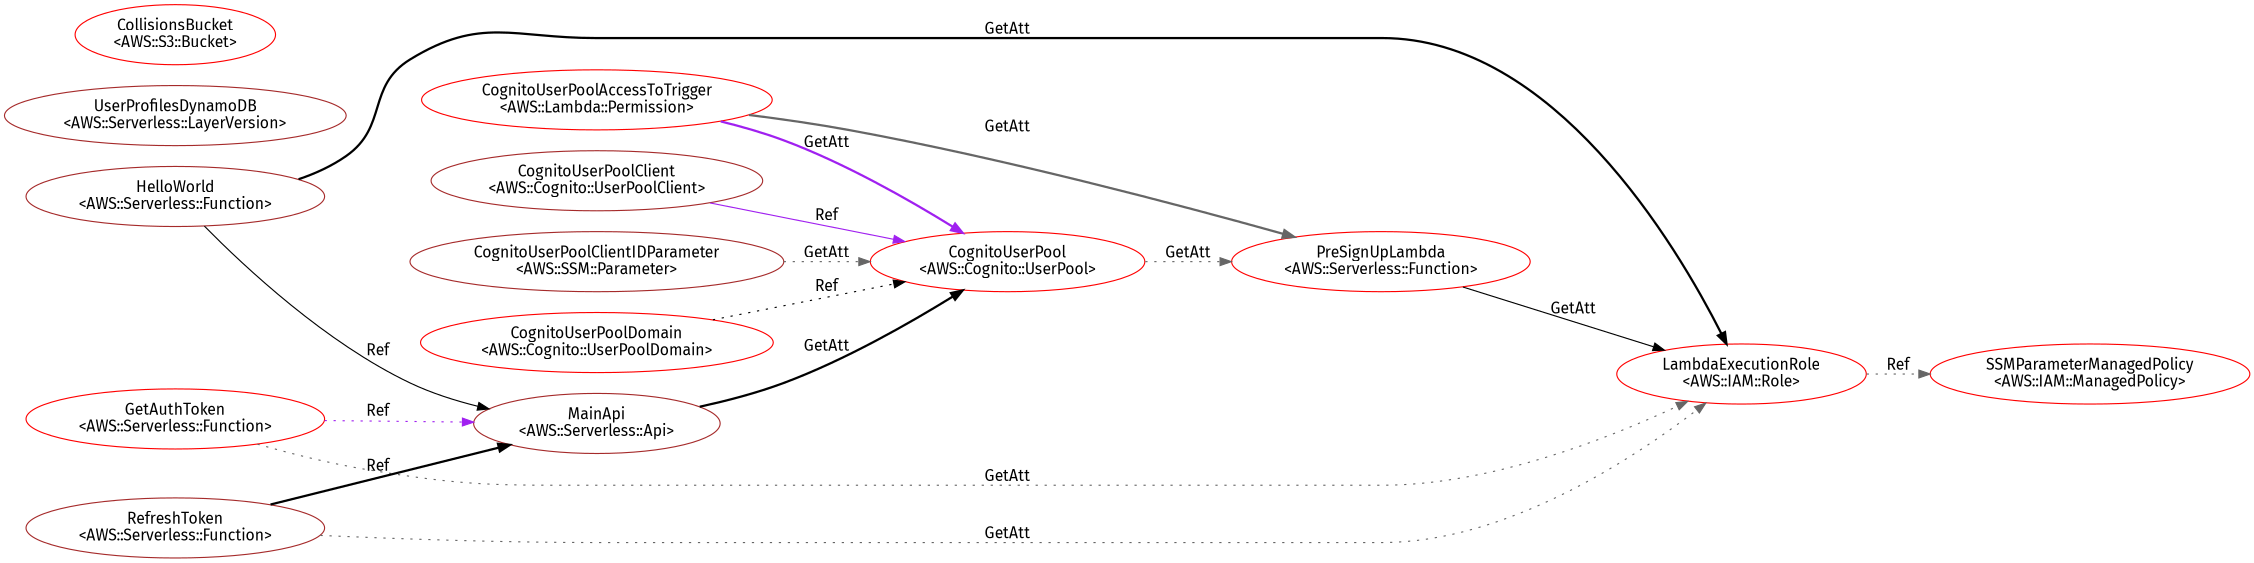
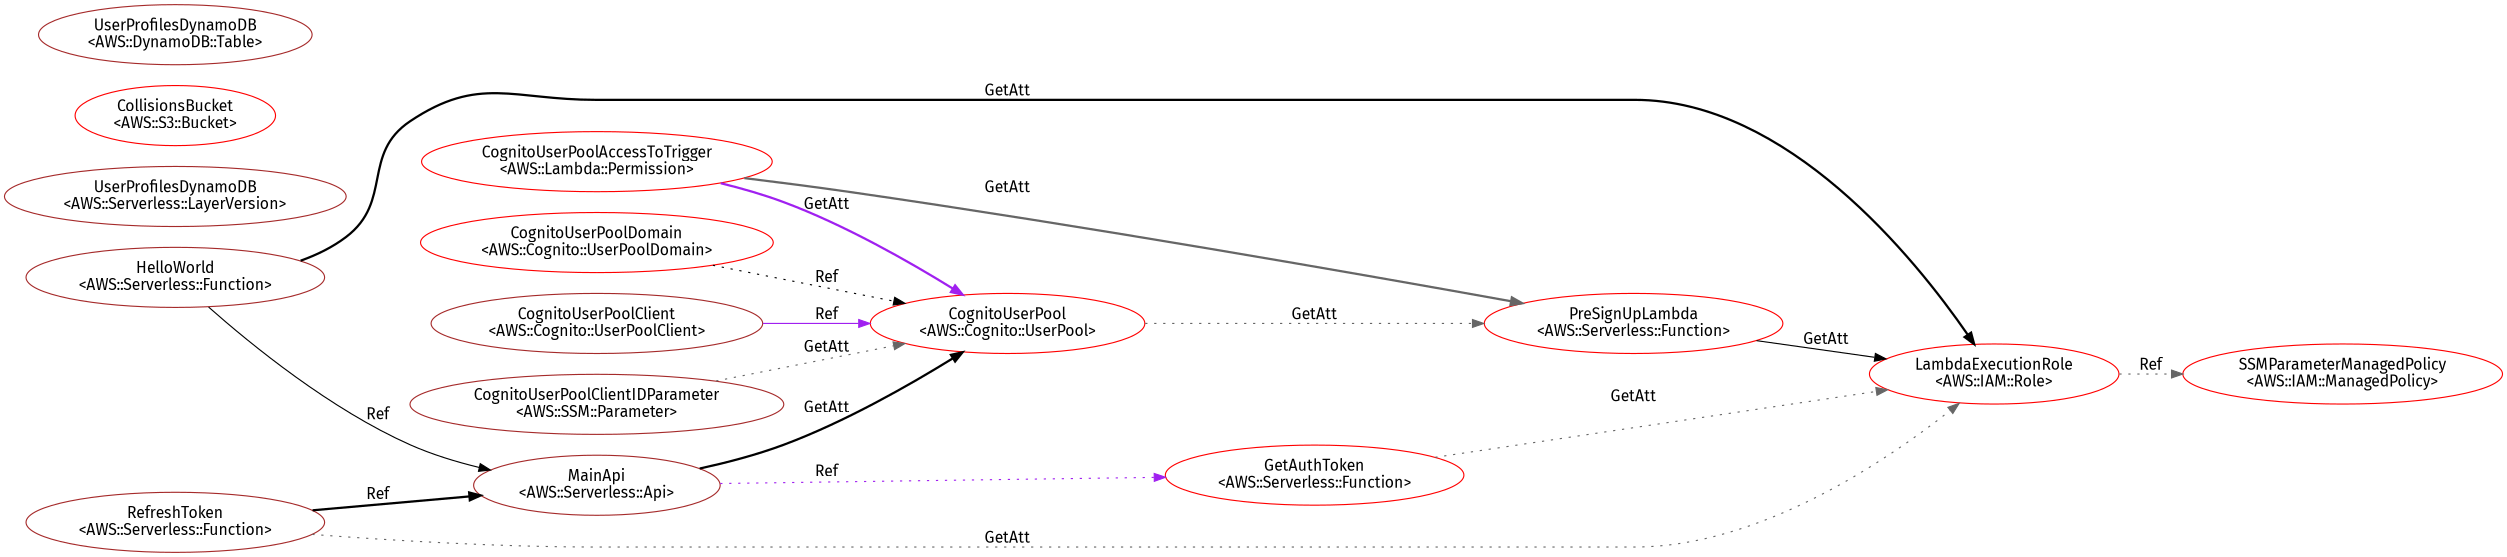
none -> (175, 35)
(393, 421) -> (937, 480)
